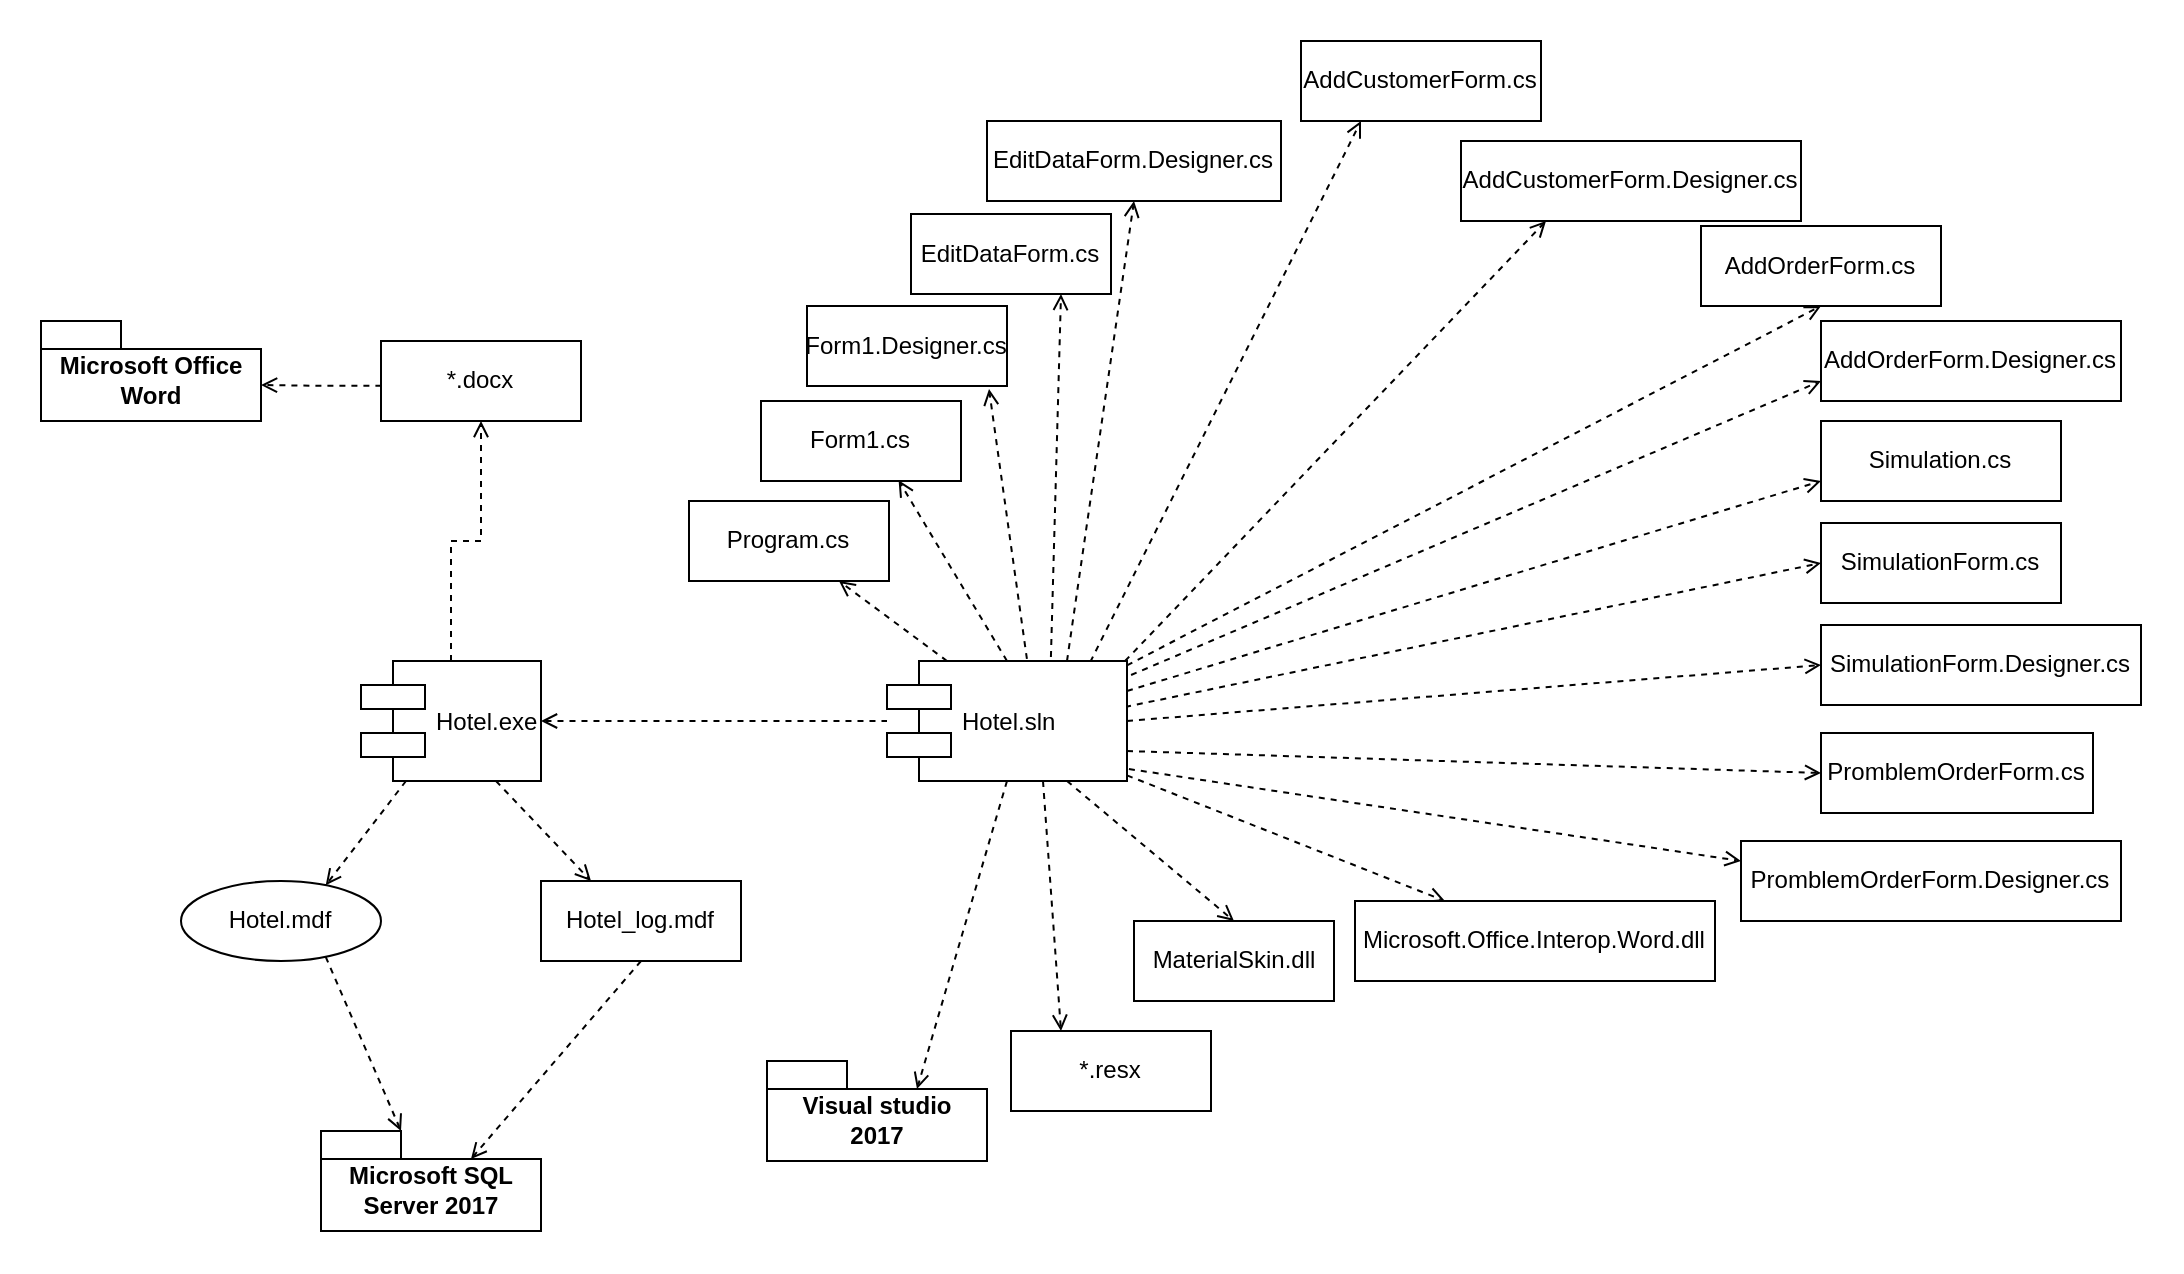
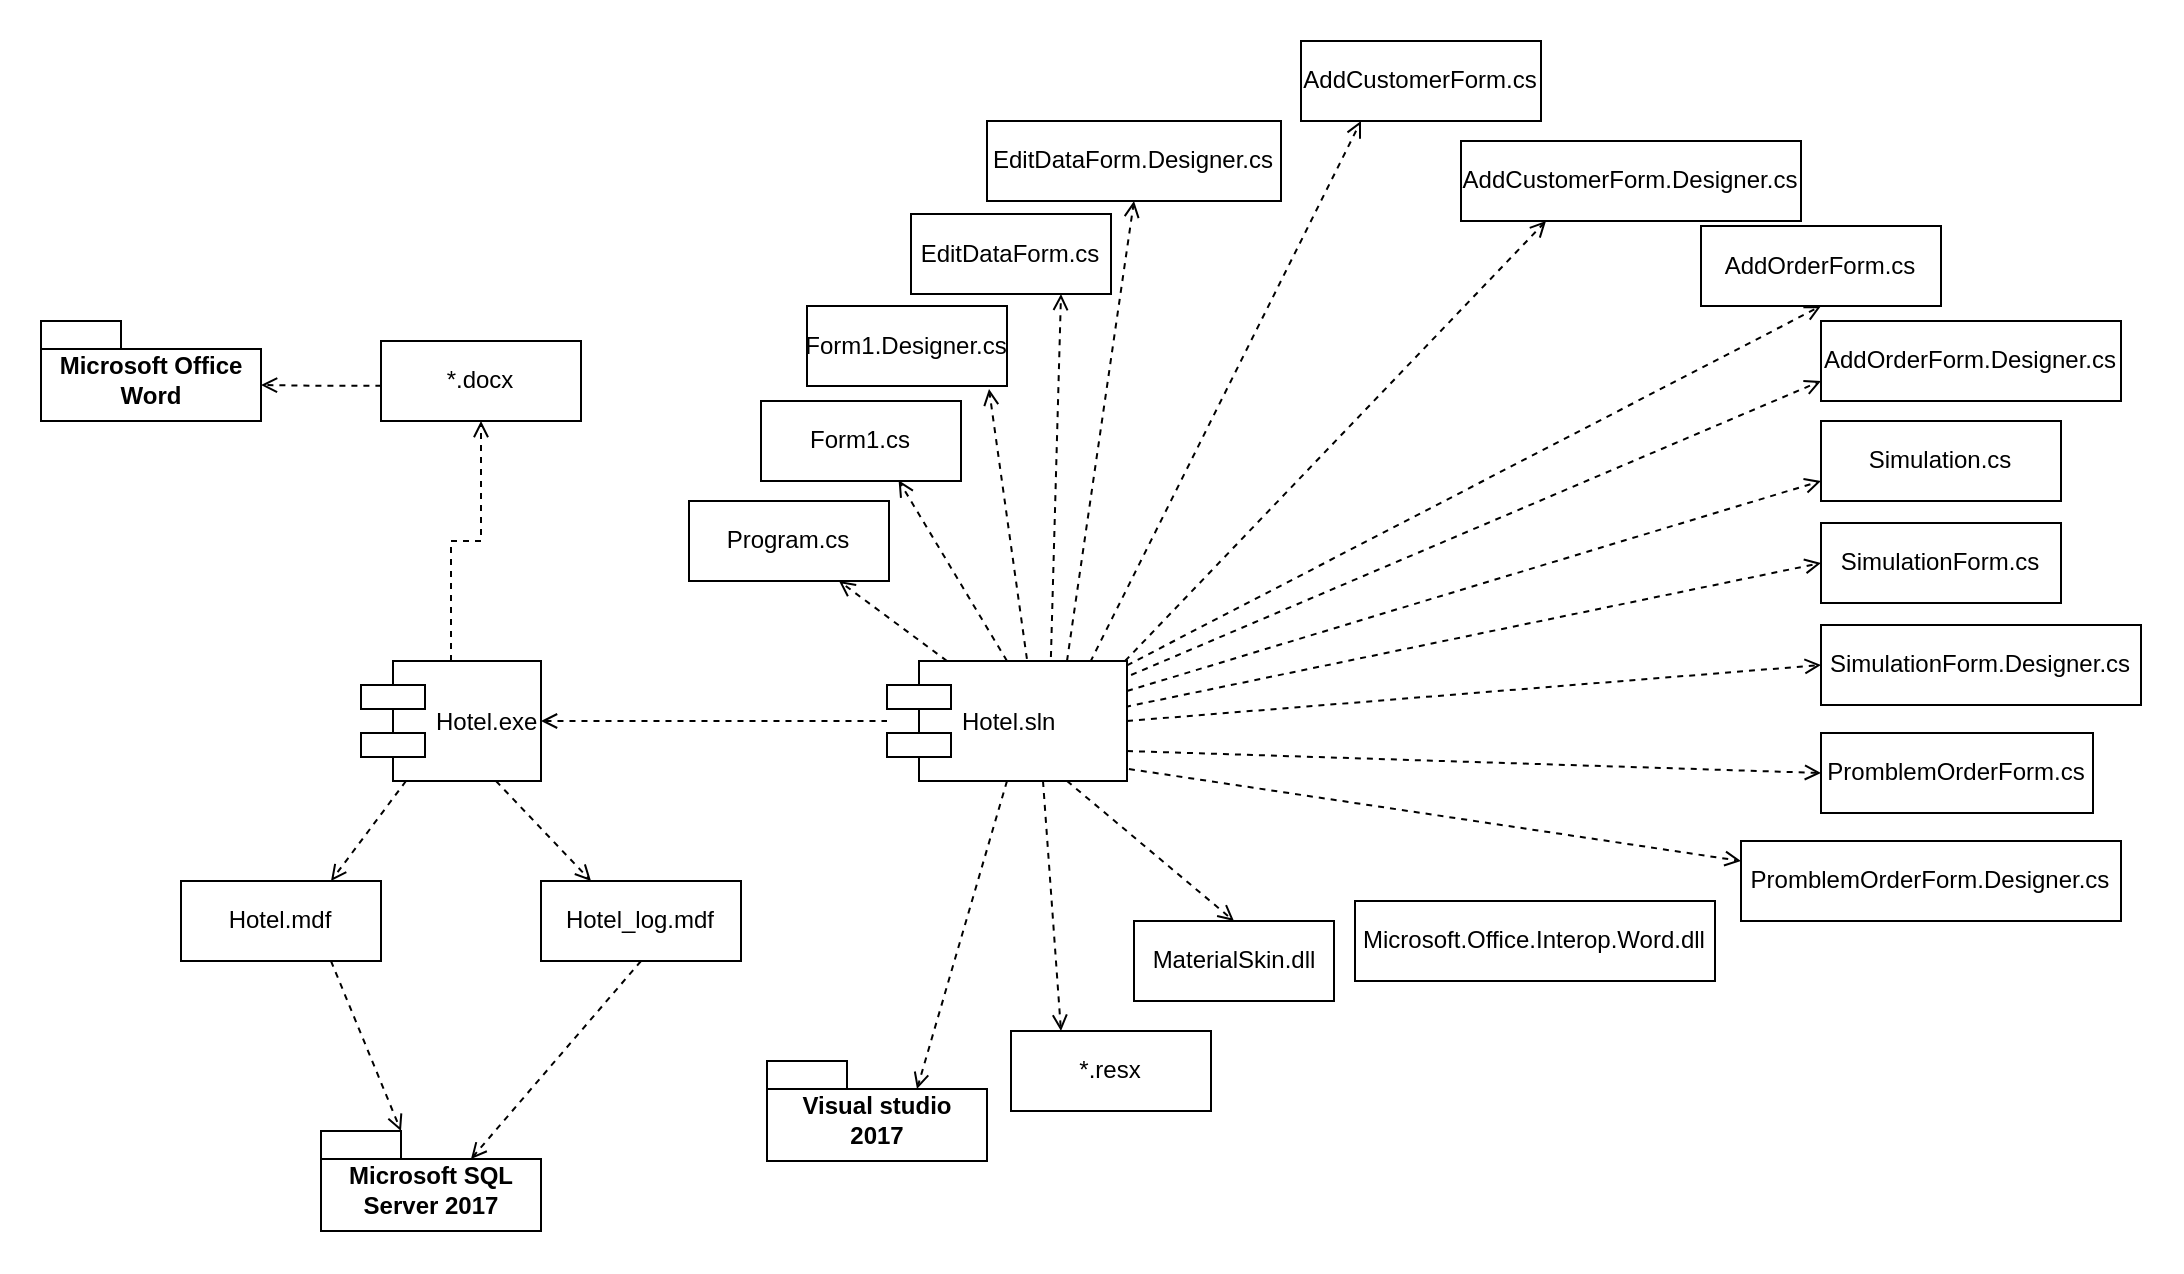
(1283, 837) -> none
(281, 921) -> (281, 921)
